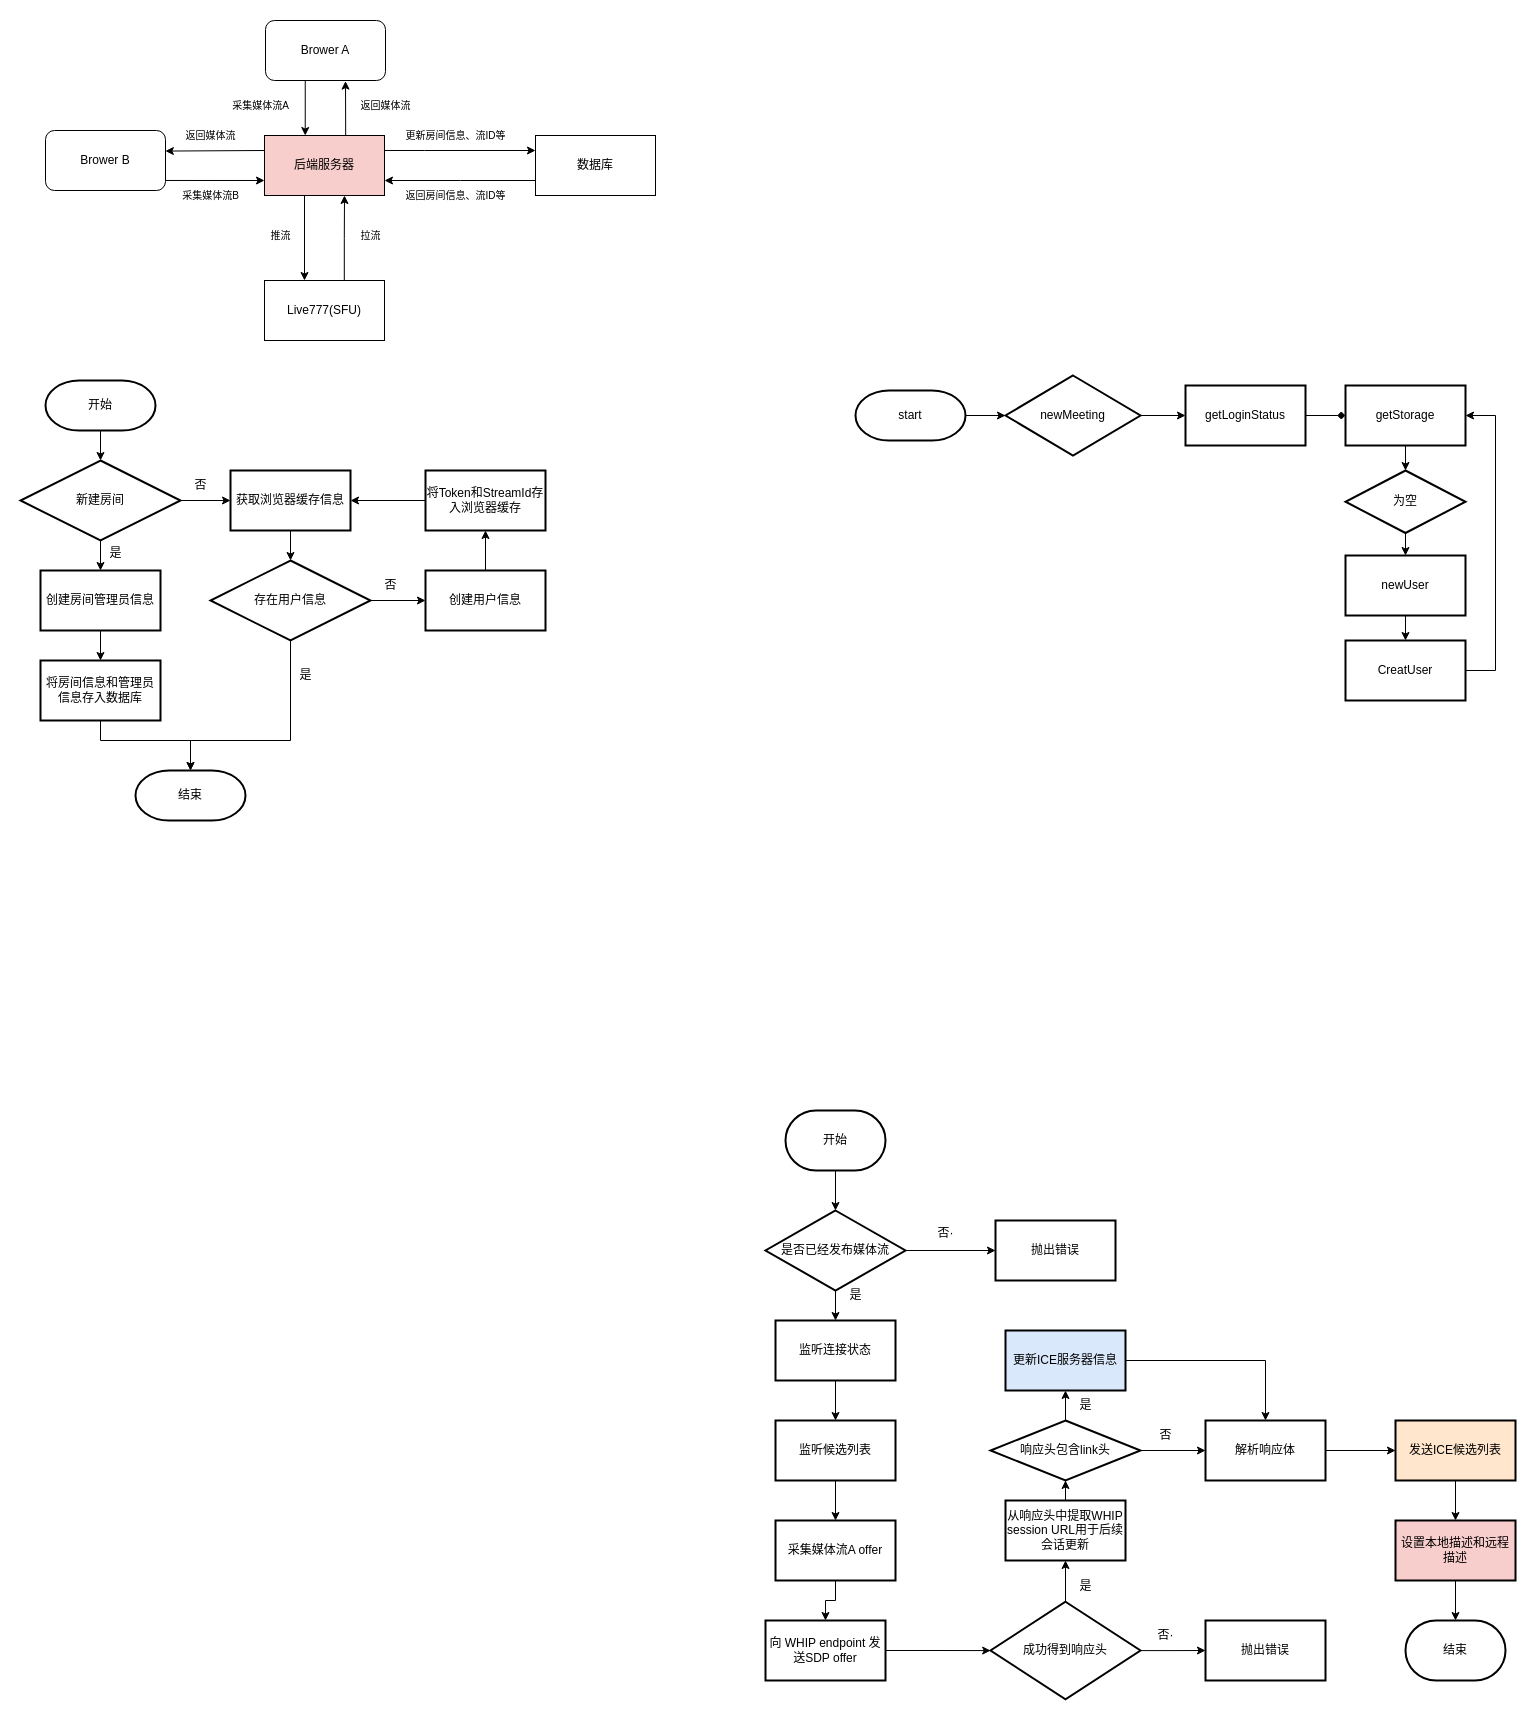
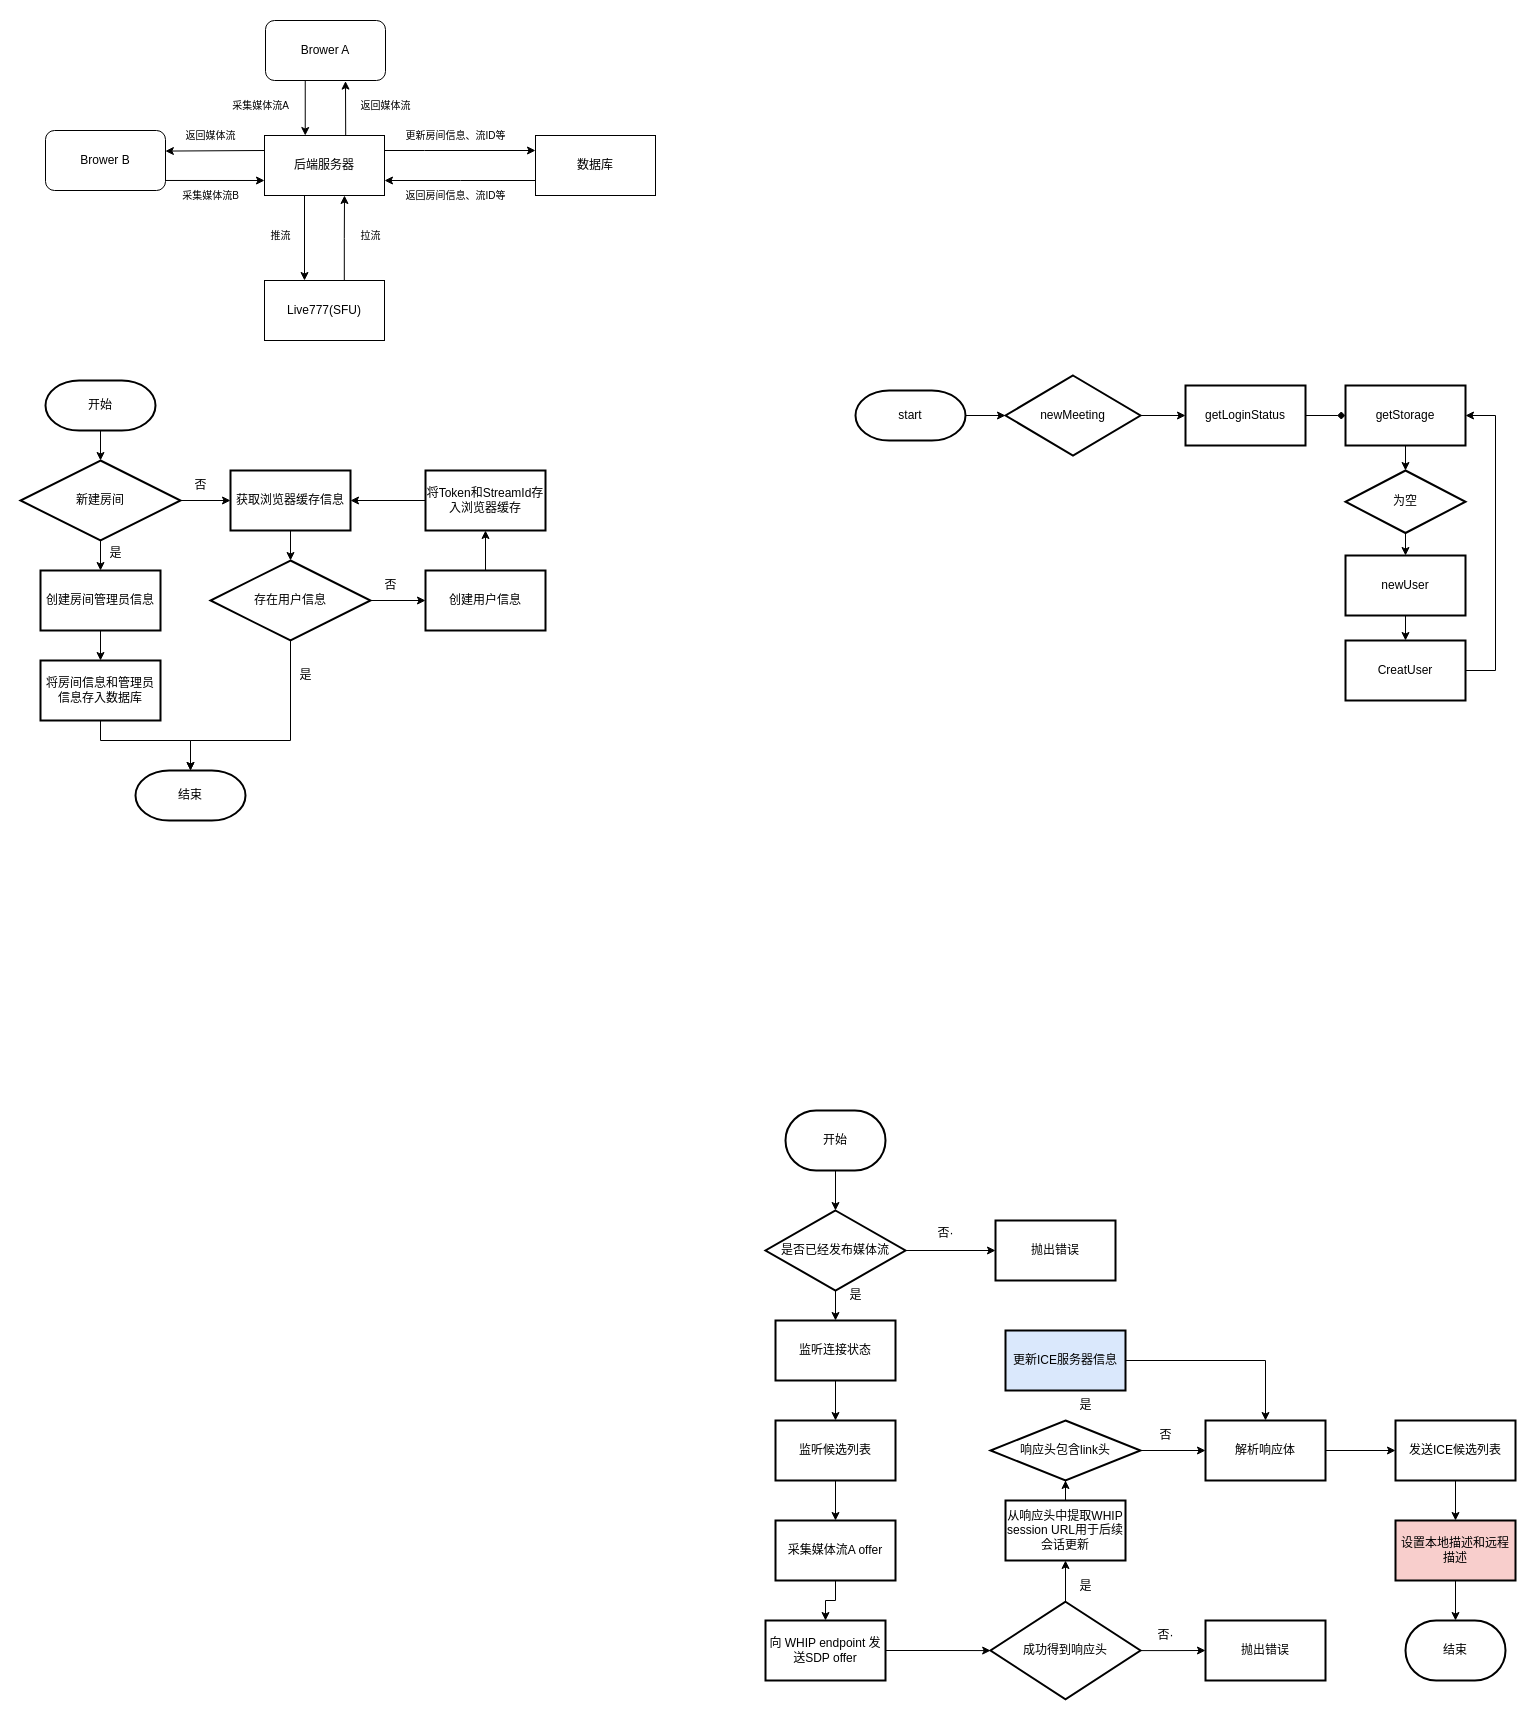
(325, 166) -> (325, 166)
(1066, 1402) -> none
(1456, 1451) -> (1456, 1451)
